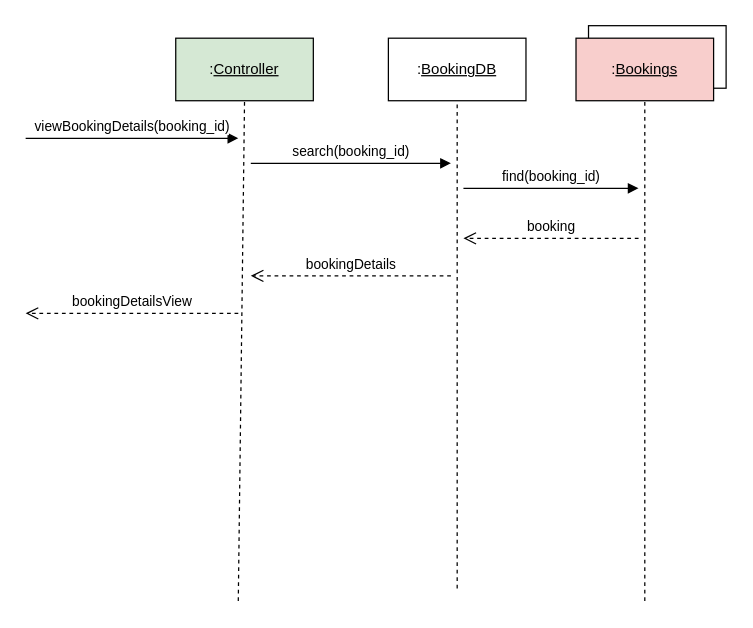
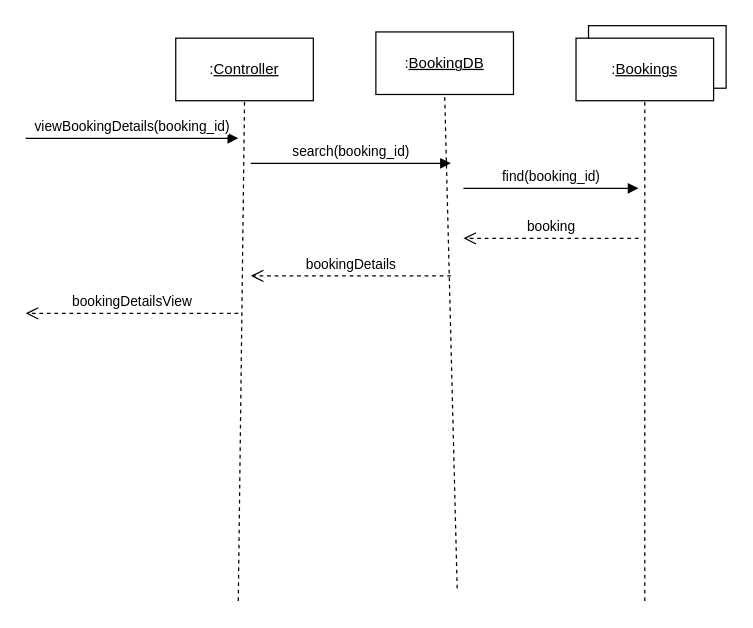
(244, 69) -> (244, 69)
(457, 69) -> (444, 63)
(644, 69) -> (644, 69)
